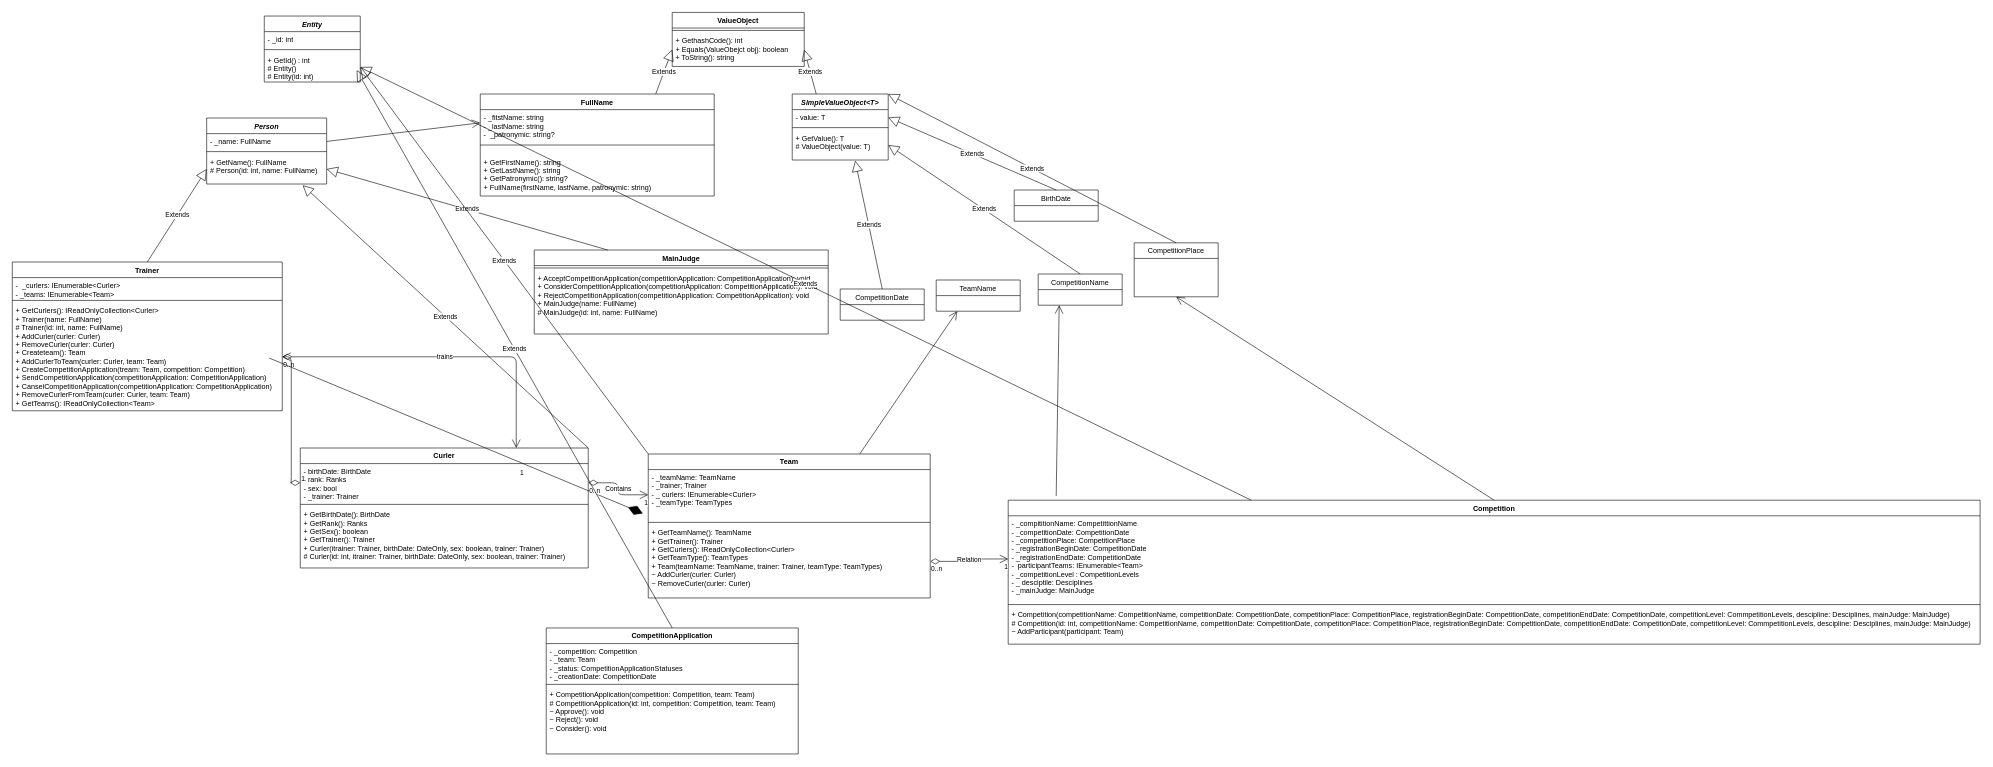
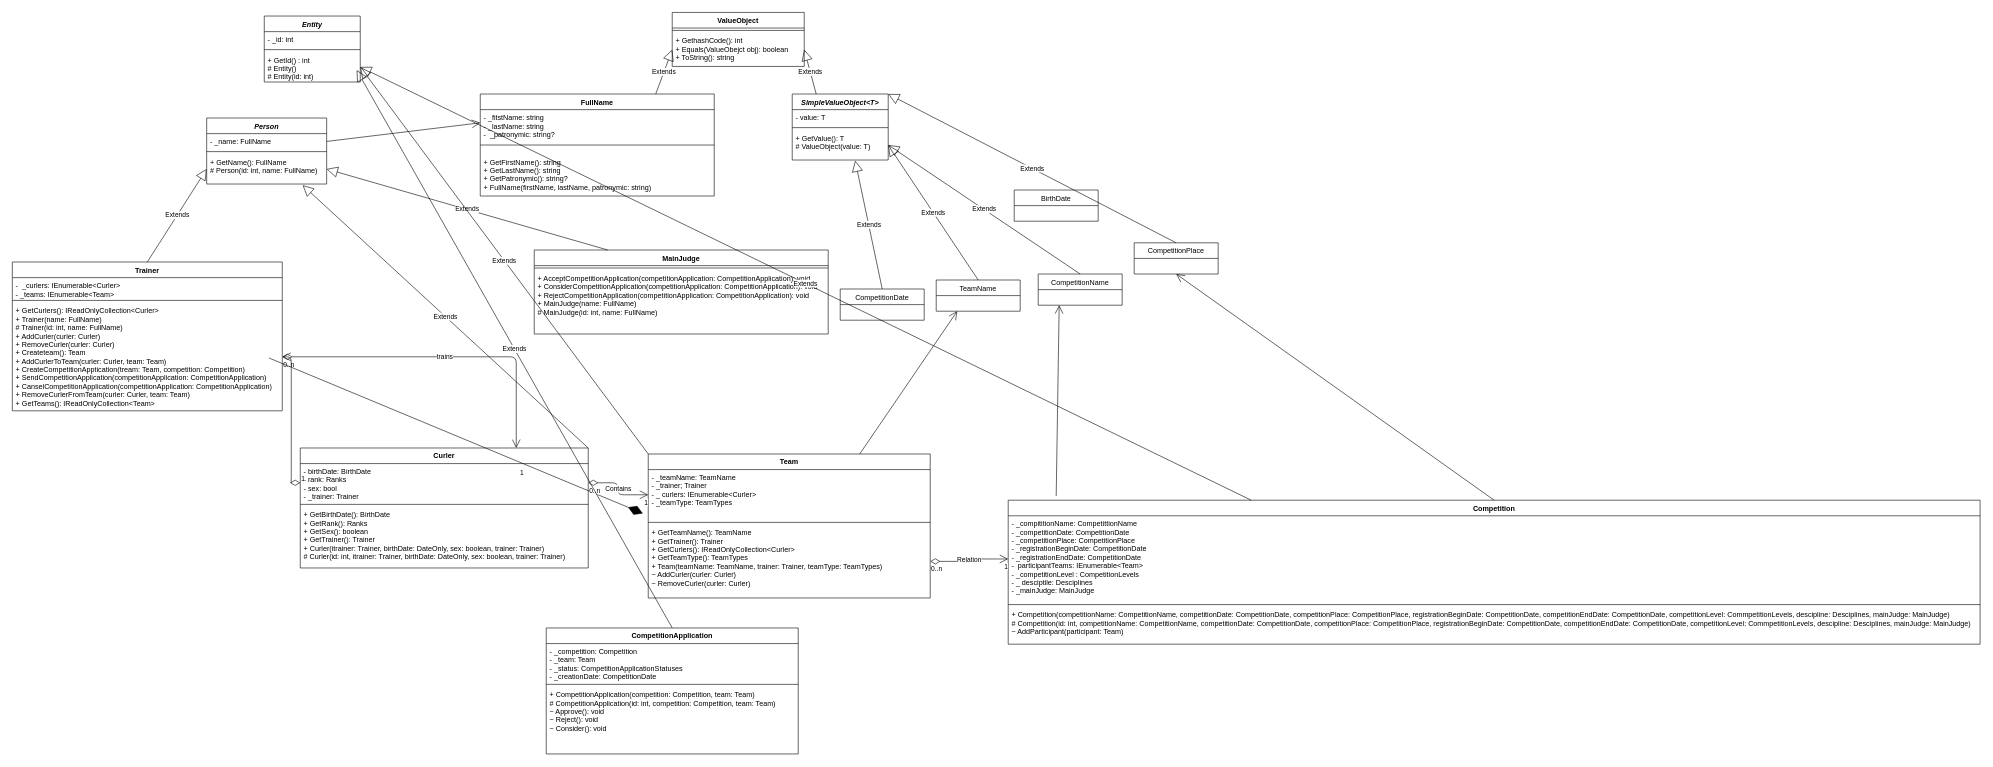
(975, 155) -> none
none -> (935, 216)
(1176, 270) -> (1176, 258)
